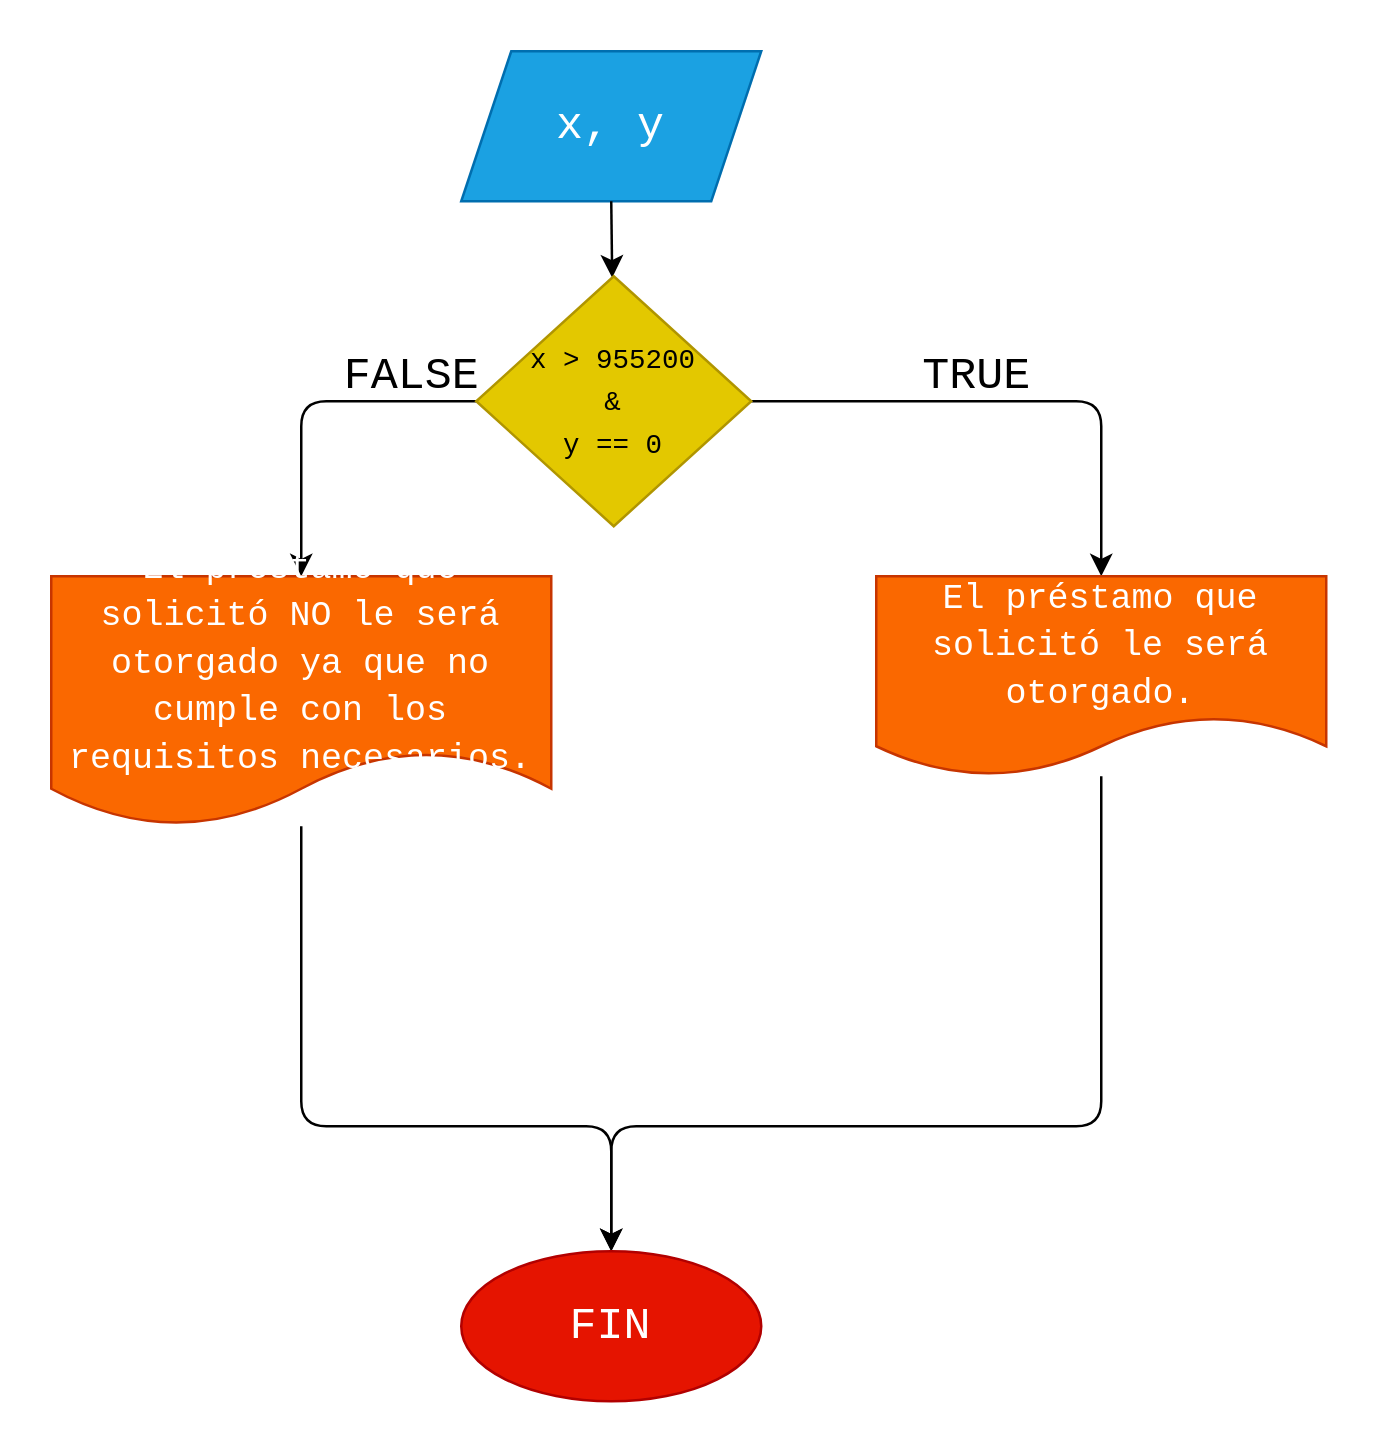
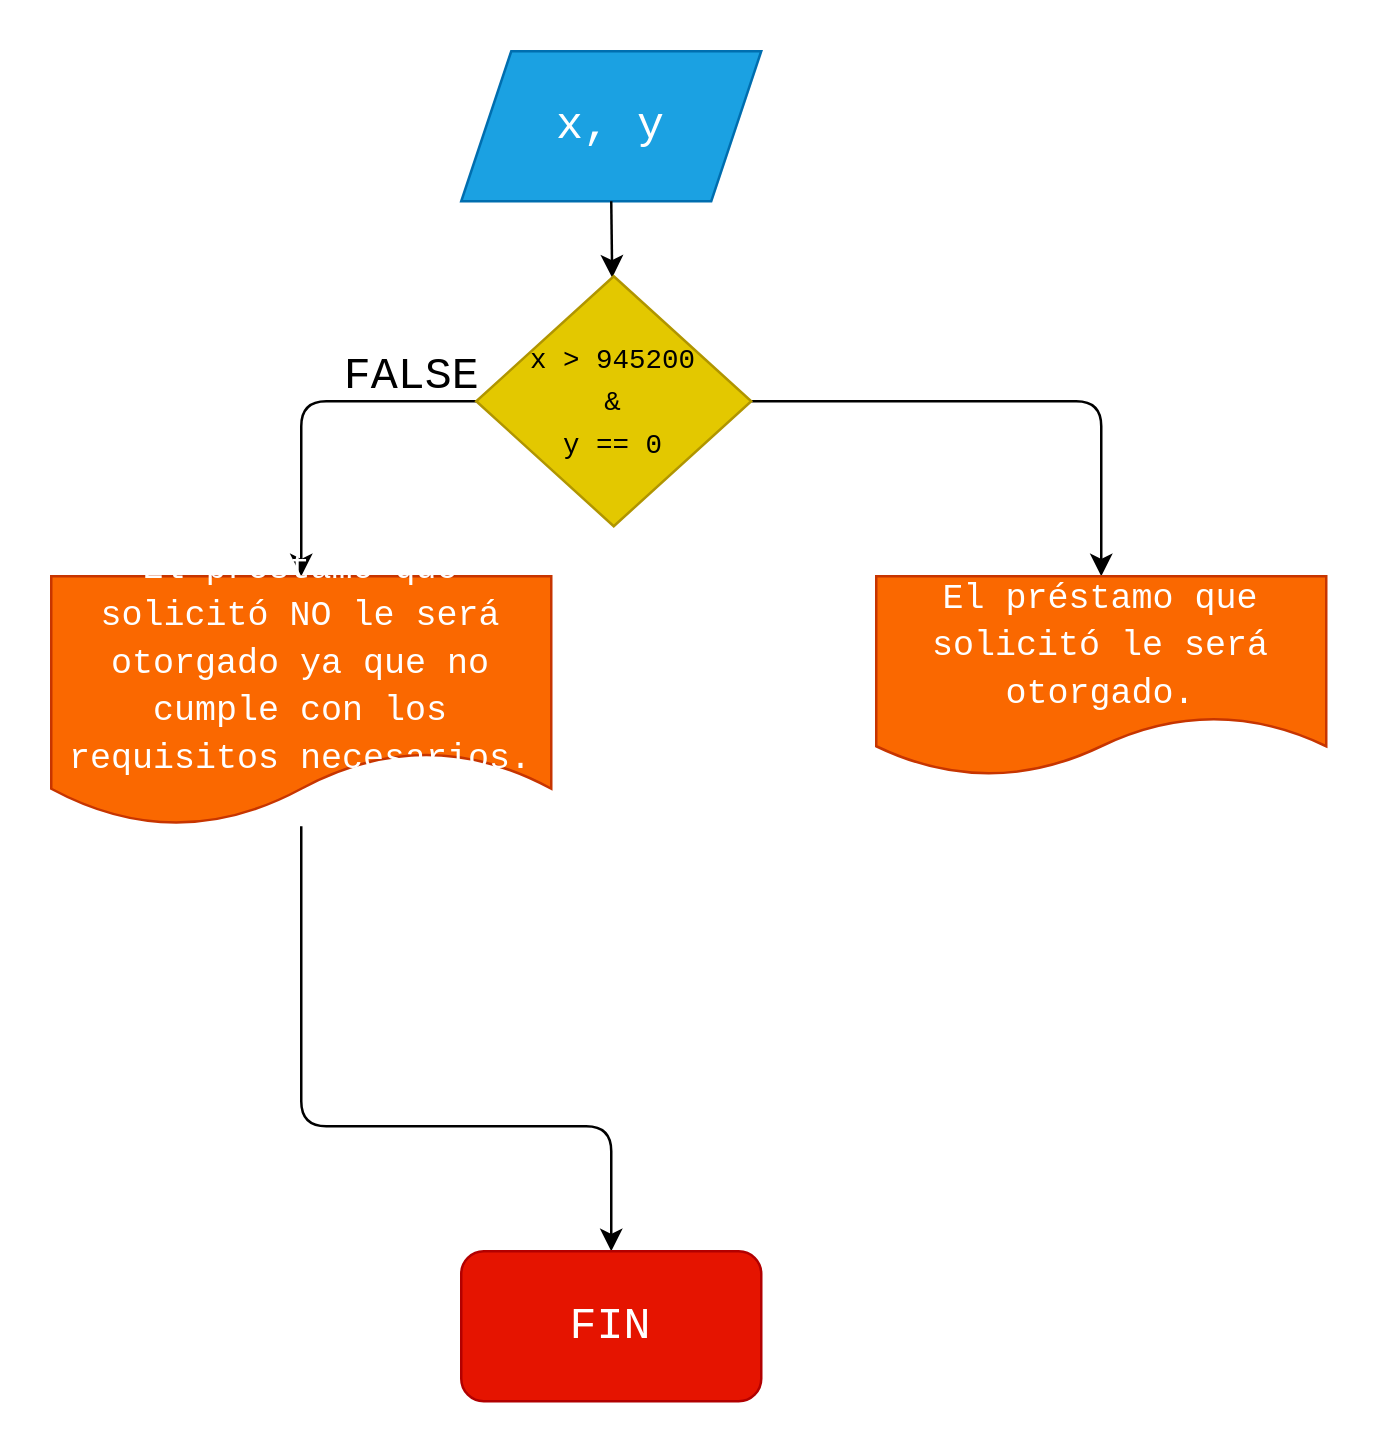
(976, 376) -> none
(614, 401) -> (614, 401)
(1024, 1126) -> none
(611, 1326) -> (611, 1326)
